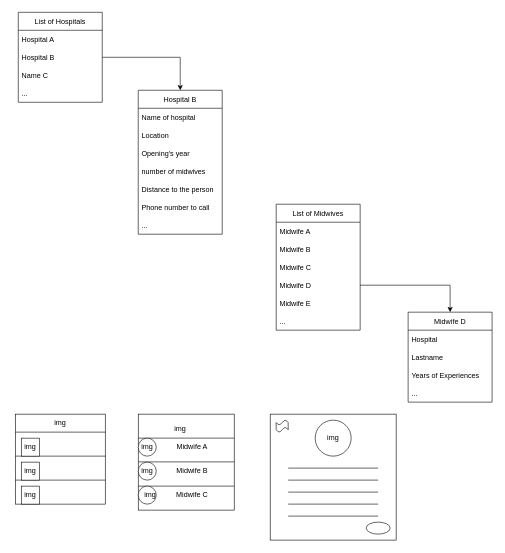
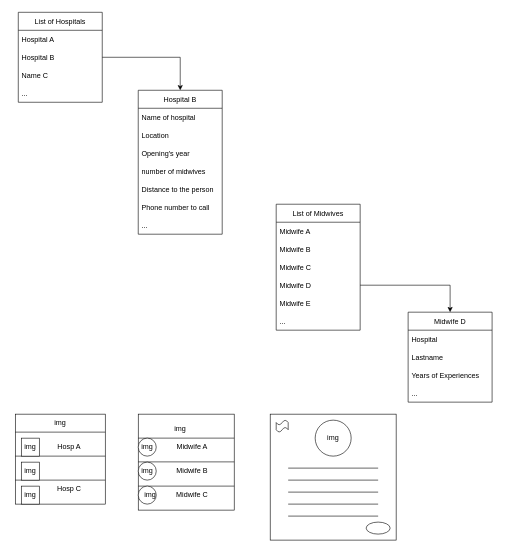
none -> (69, 447)
none -> (69, 489)
